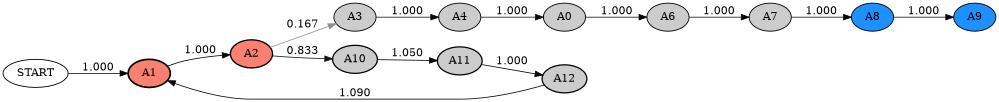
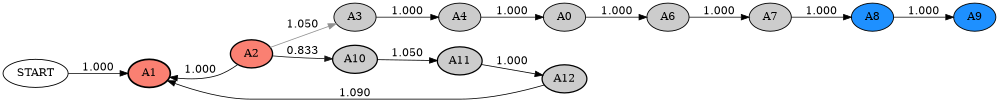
(303, 25) -> (303, 25)
(195, 59) -> (209, 77)
